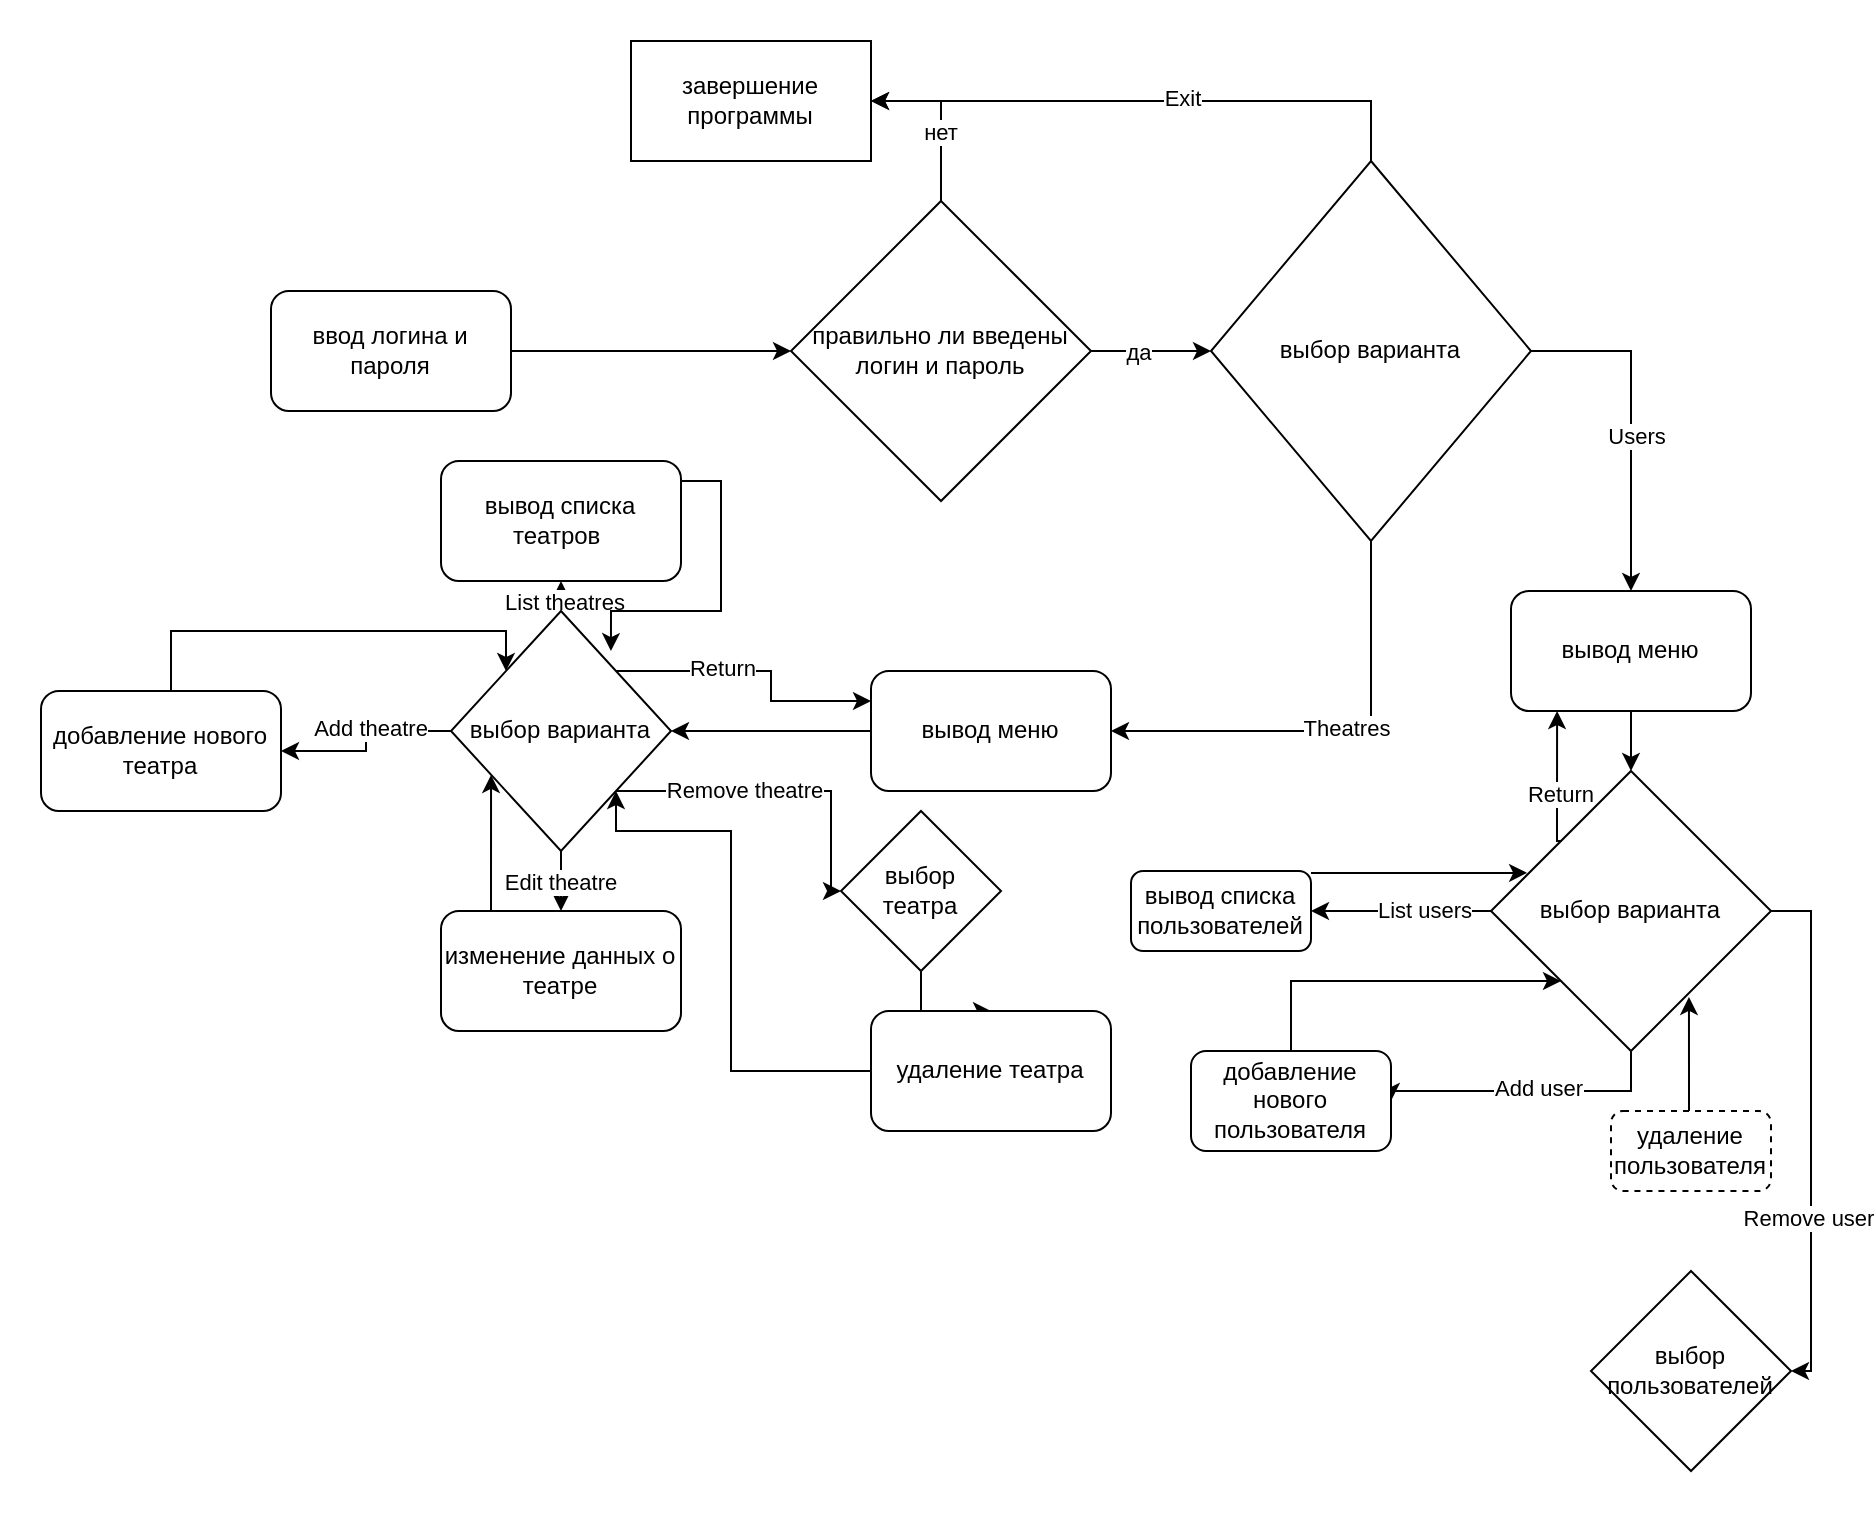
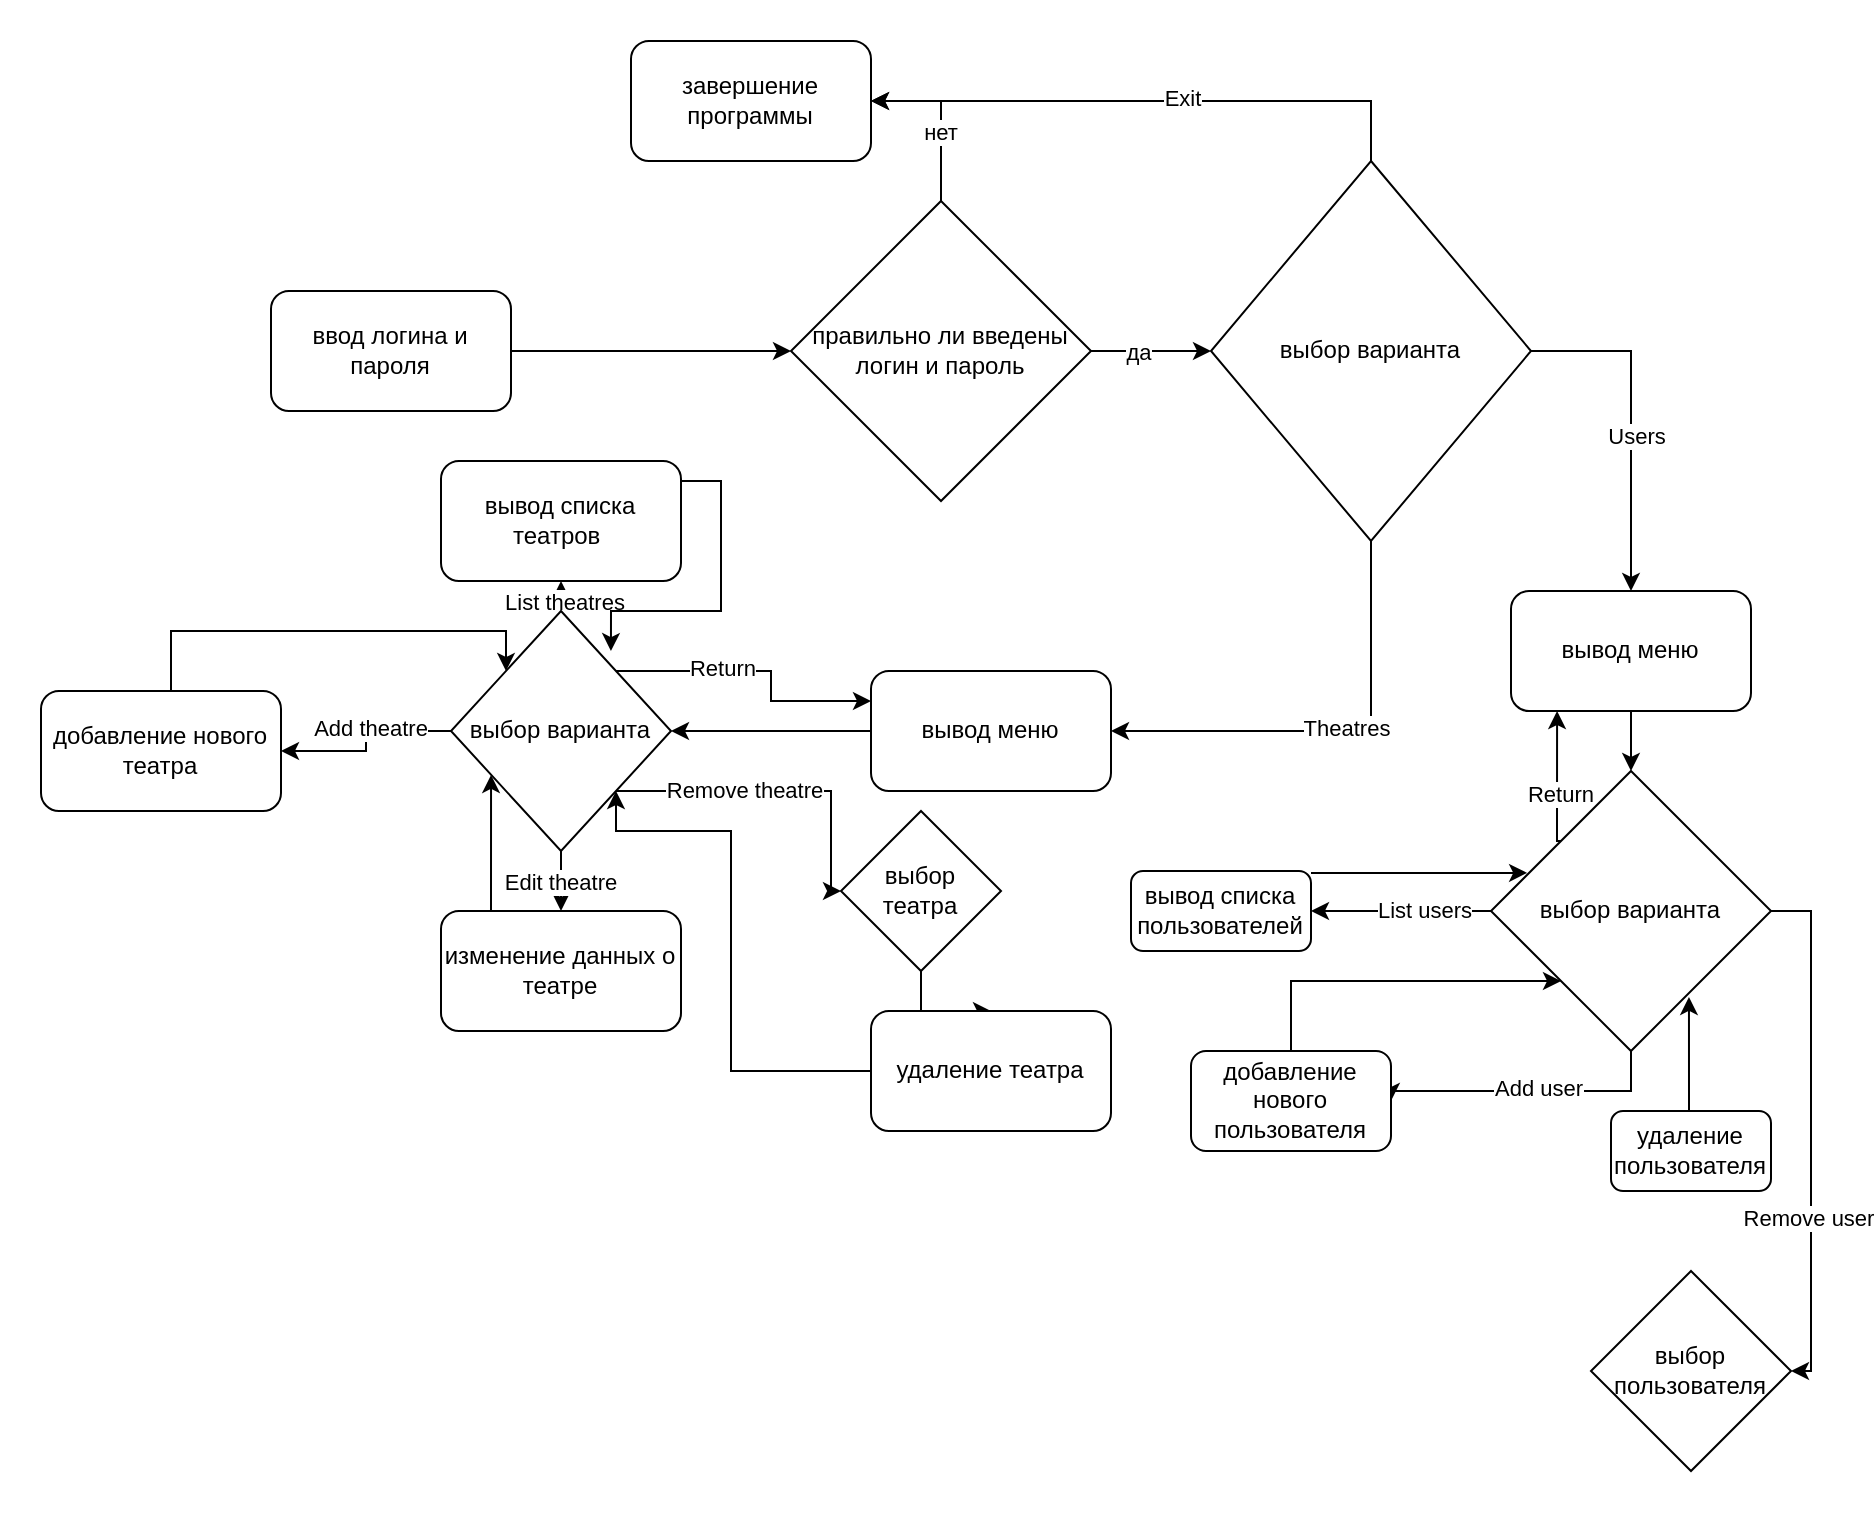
(751, 101) -> (751, 101)
(1691, 1151) -> (1691, 1151)
(1691, 1371) -> (1691, 1371)
